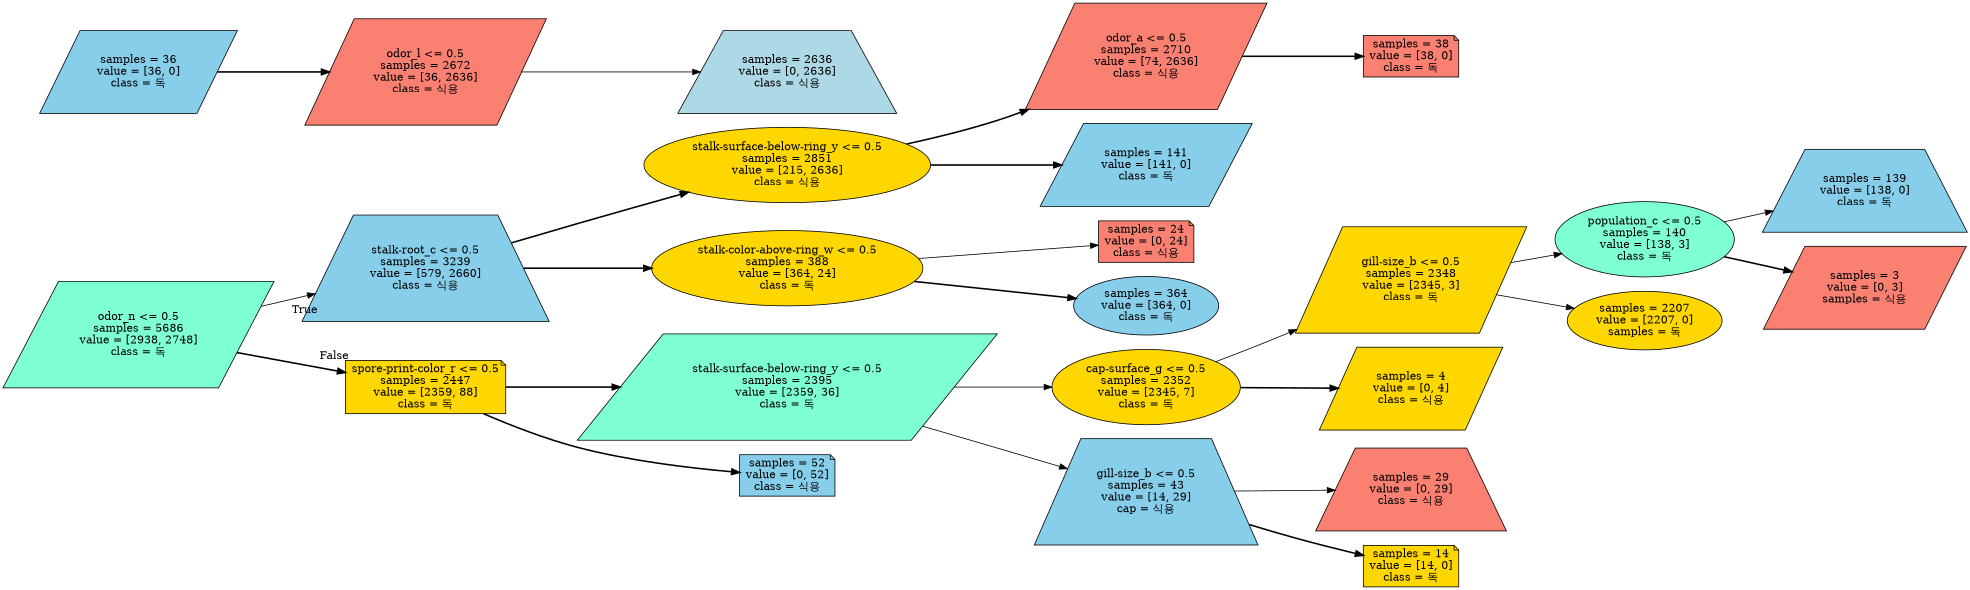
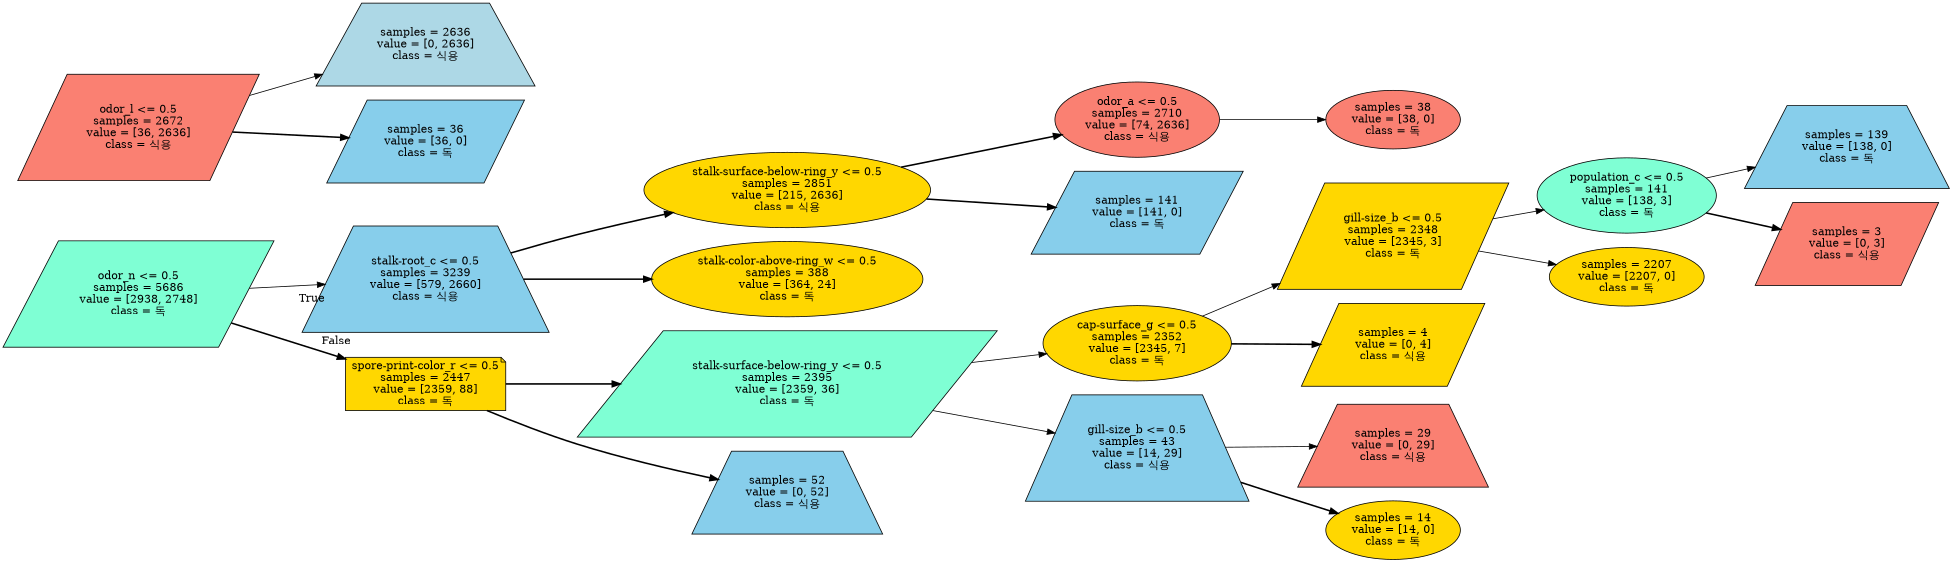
(1146, 56) -> (1137, 120)
(1299, 56) -> (1269, 120)
(1411, 56) -> (1393, 120)
(269, 72) -> (287, 135)
(1645, 239) -> (1627, 195)
(1146, 242) -> none
(1865, 288) -> (1847, 244)
(1146, 306) -> none
(1645, 321) -> (1627, 277)
(787, 475) -> (787, 493)
(1146, 492) -> (1137, 448)
(1411, 566) -> (1393, 530)
